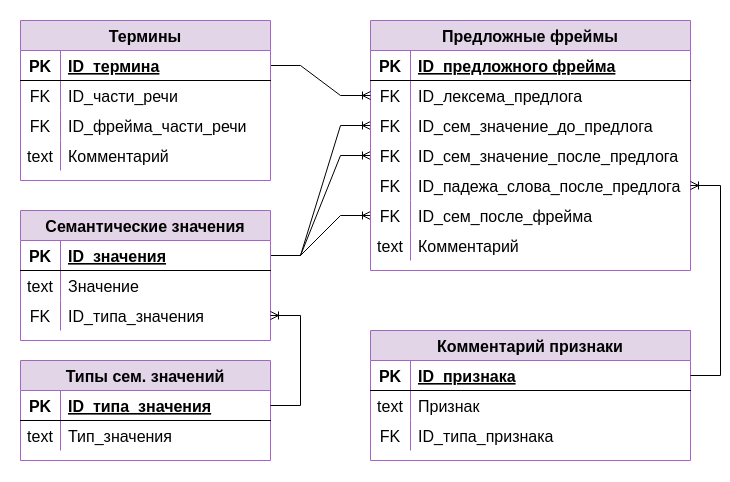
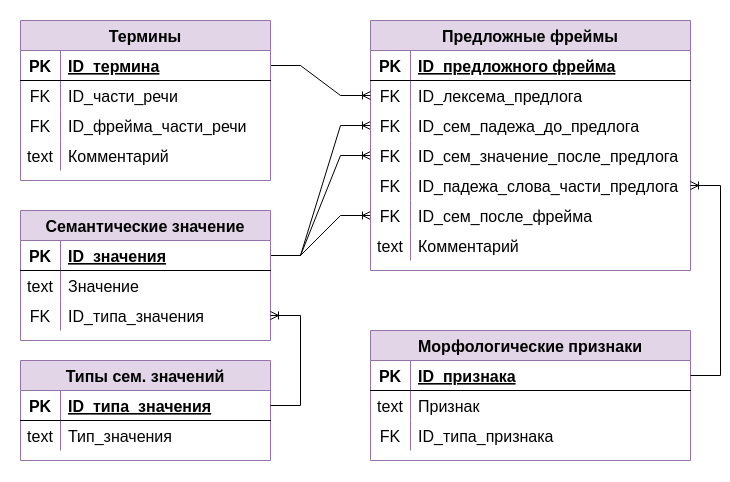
(539, 127) -> (530, 127)
(552, 187) -> (552, 187)
(145, 227) -> (145, 227)
(530, 347) -> (530, 347)
